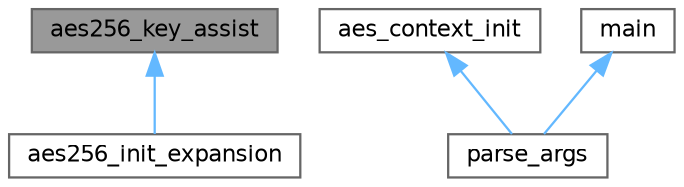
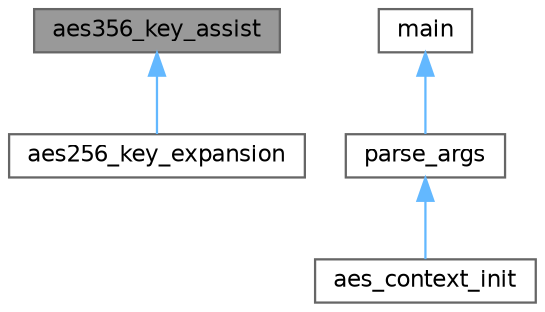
(155, 31) -> (157, 31)
(486, 102) -> (425, 230)
(155, 156) -> (157, 156)
